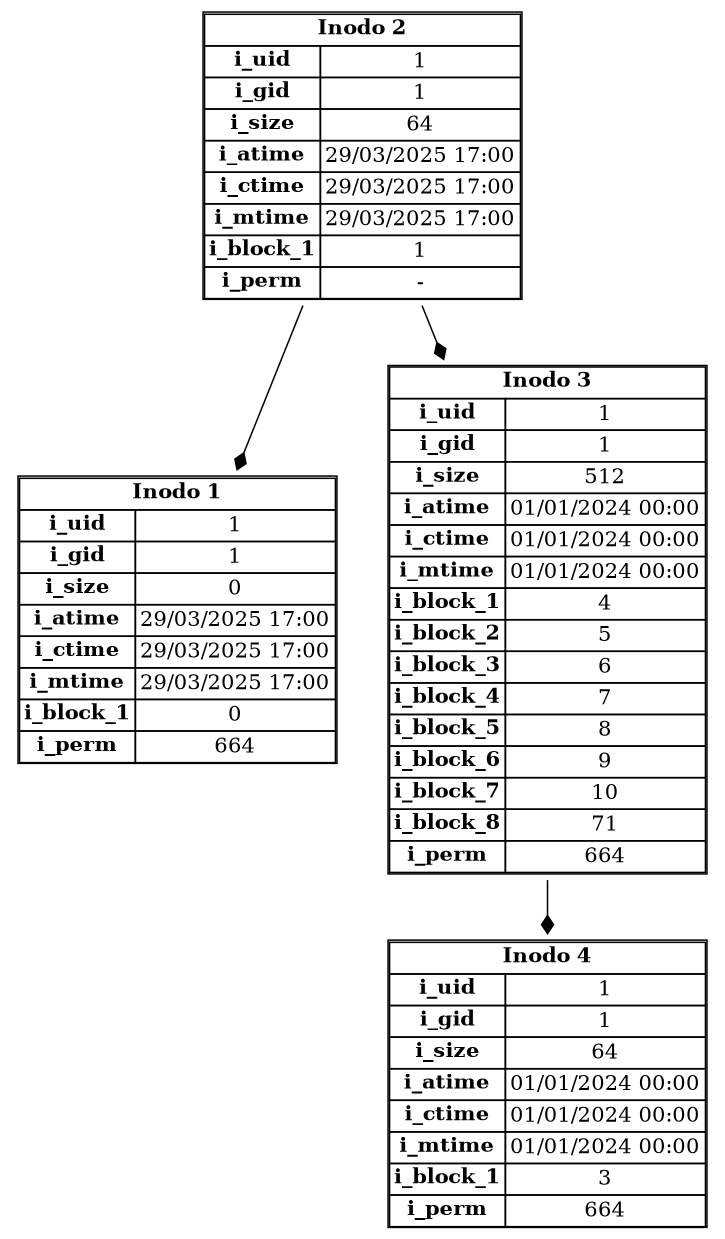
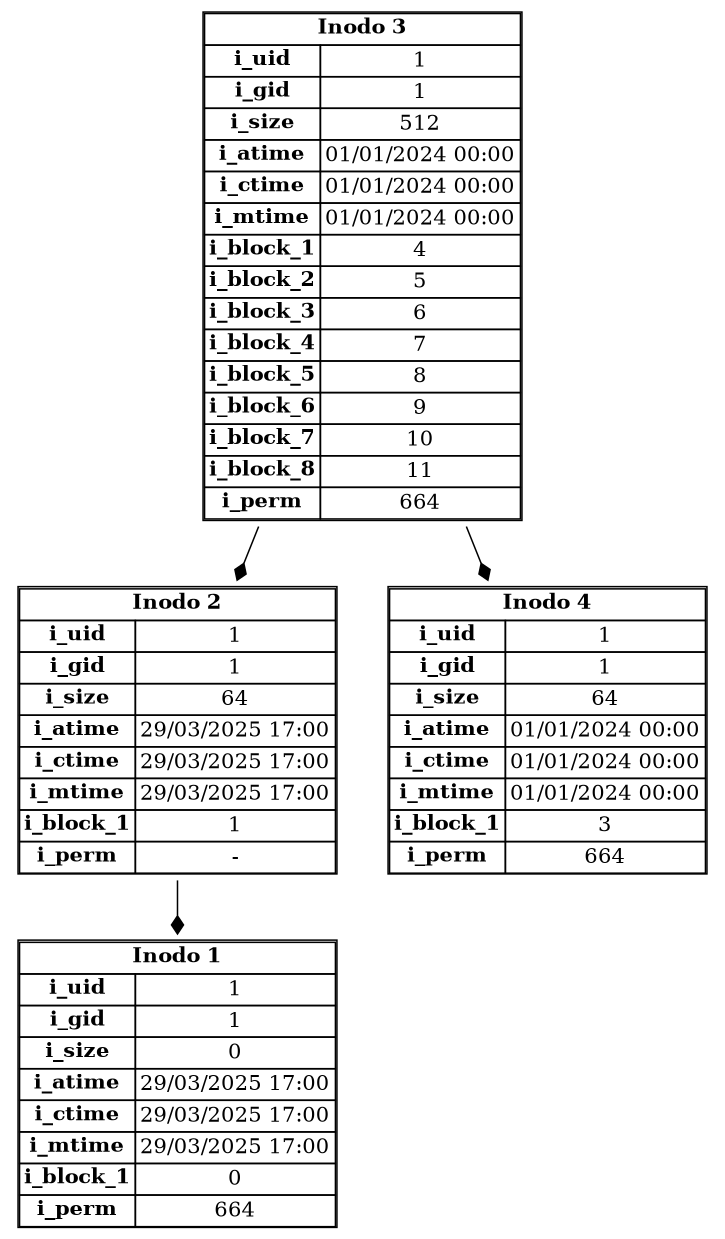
(429, 324) -> (251, 545)
(605, 824) -> (420, 471)
